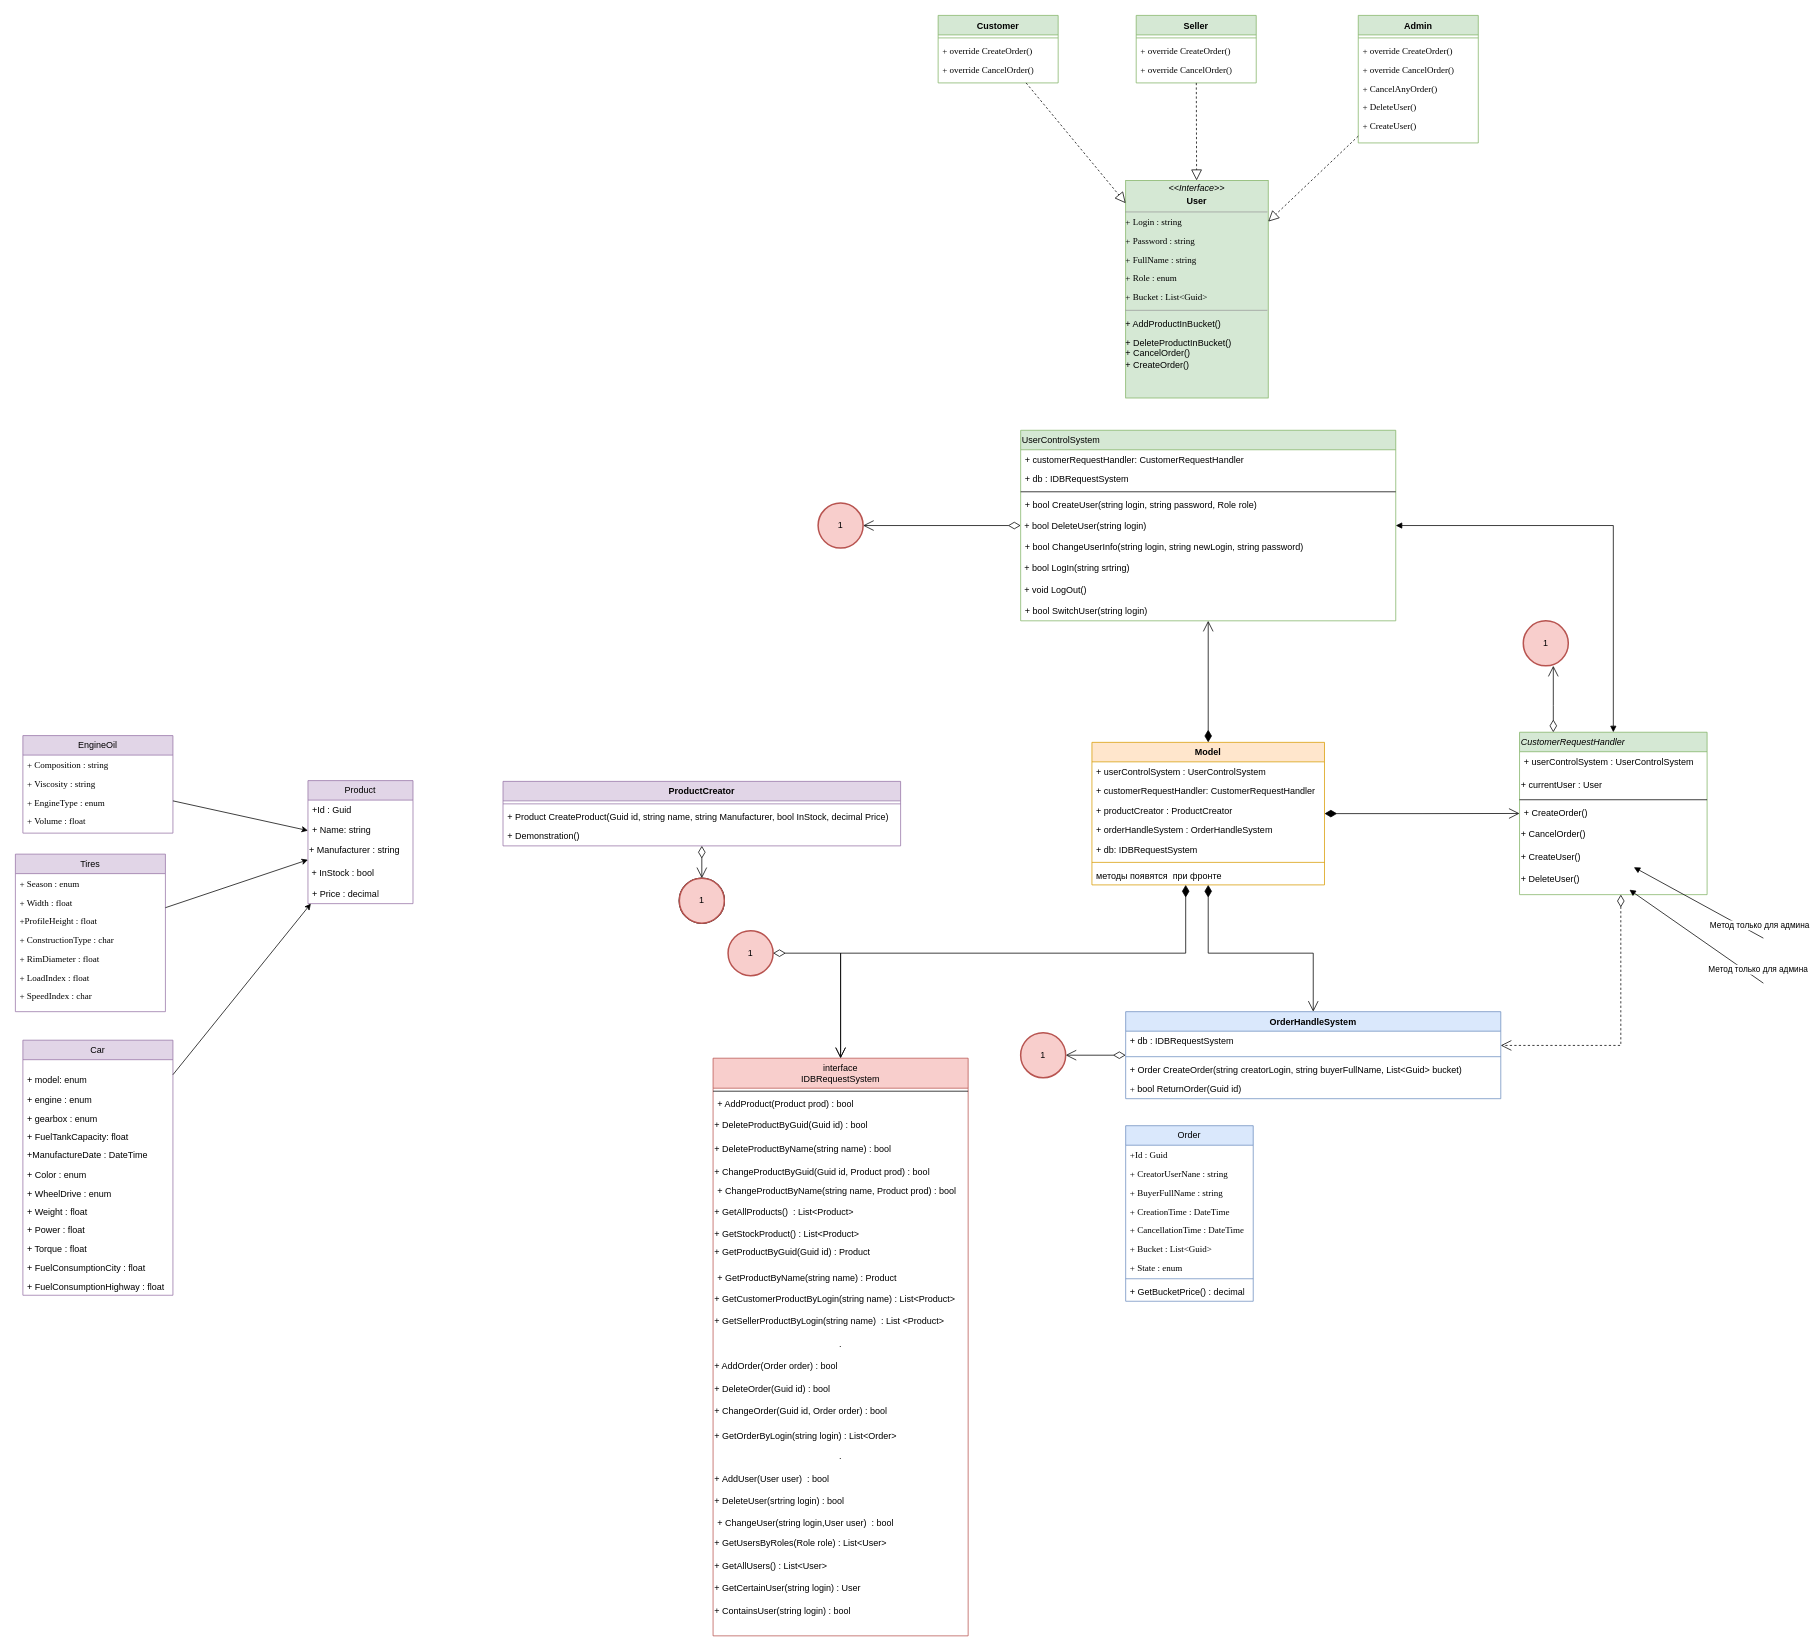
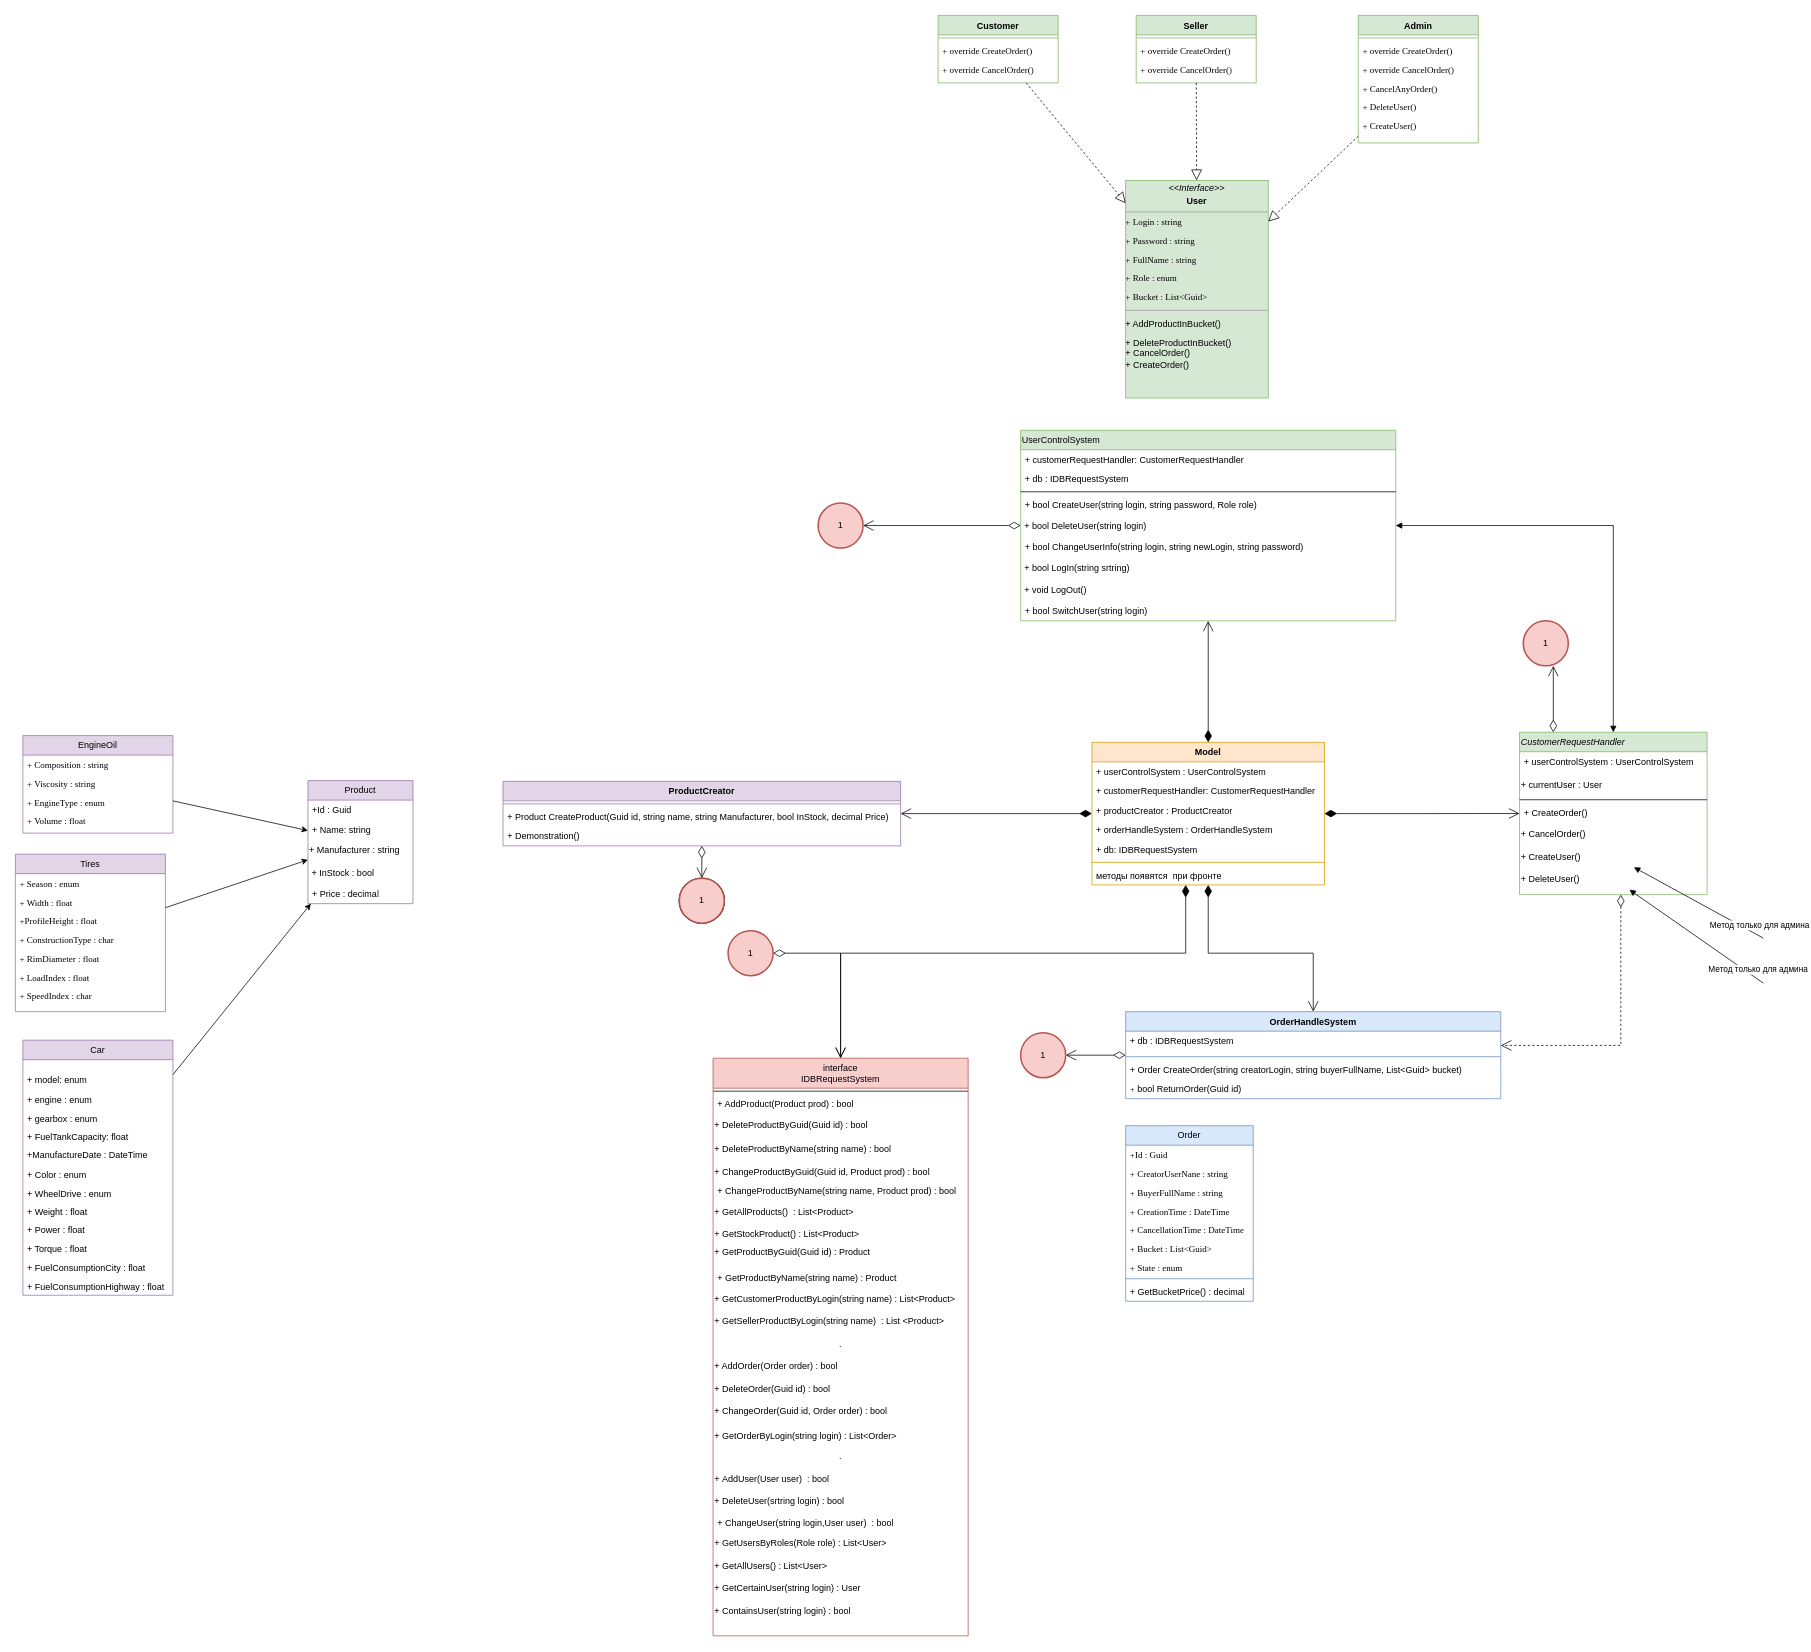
none -> (991, 813)
